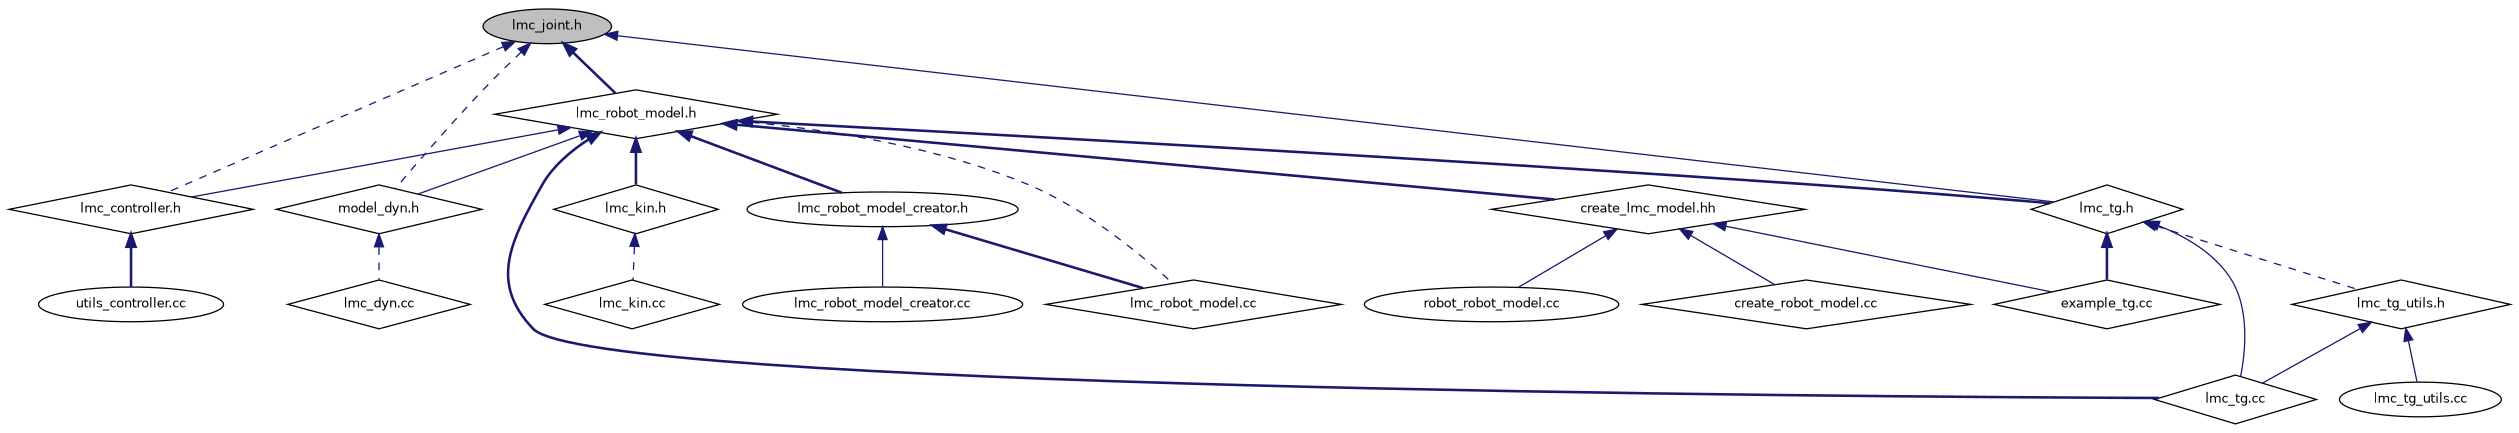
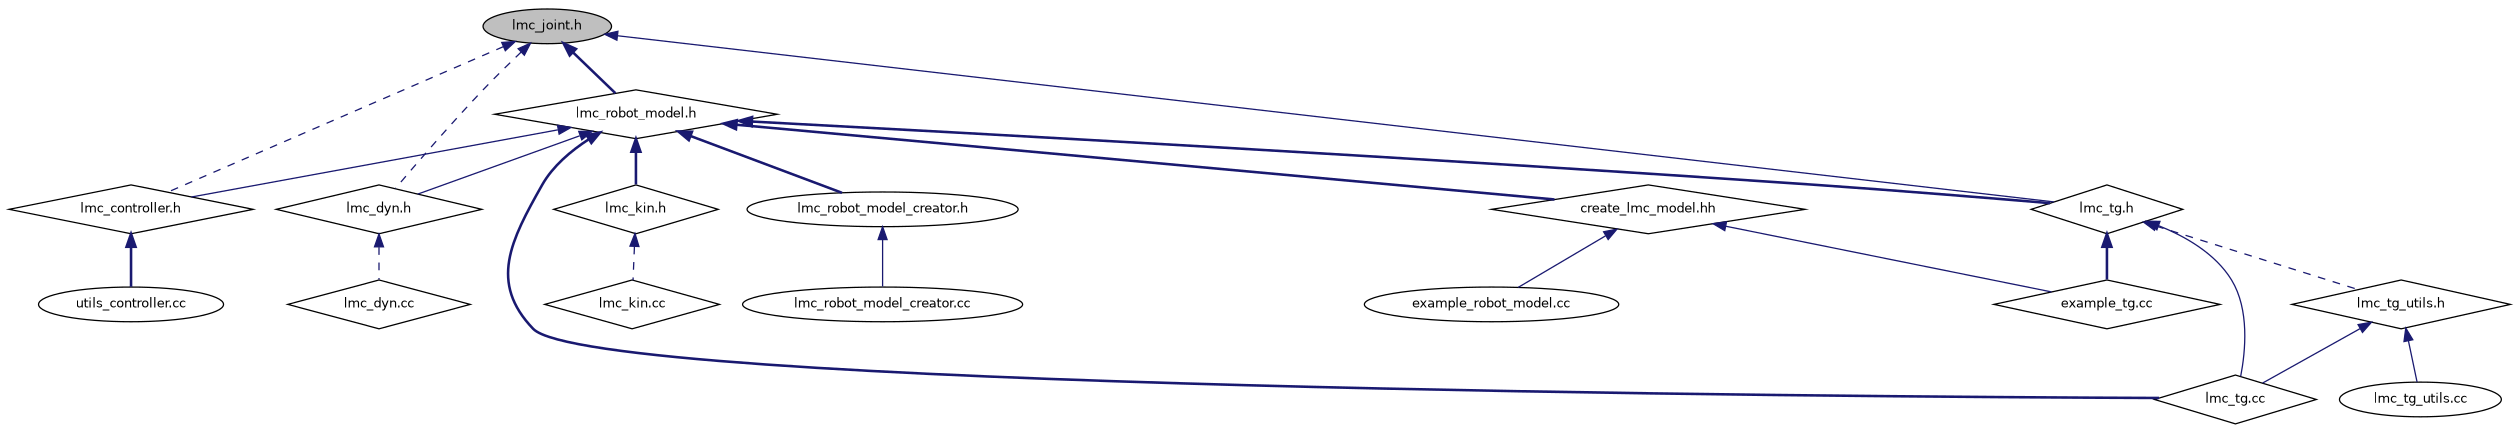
(379, 209) -> (379, 209)
(1194, 304) -> none
(1492, 304) -> (1492, 304)
(1806, 304) -> none
